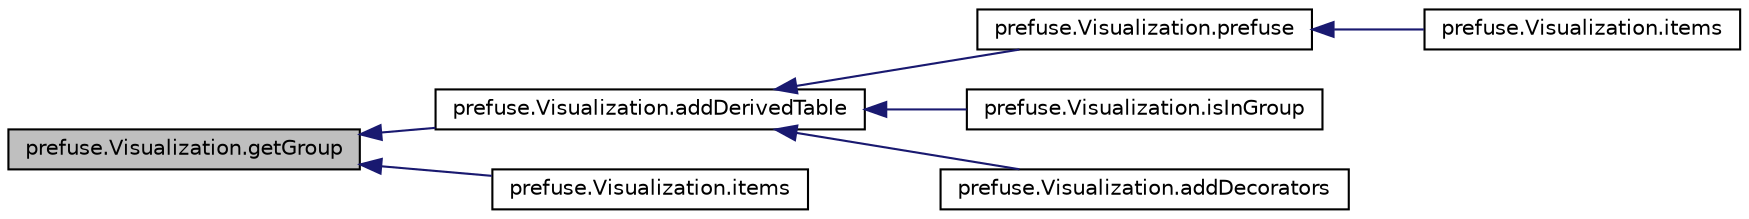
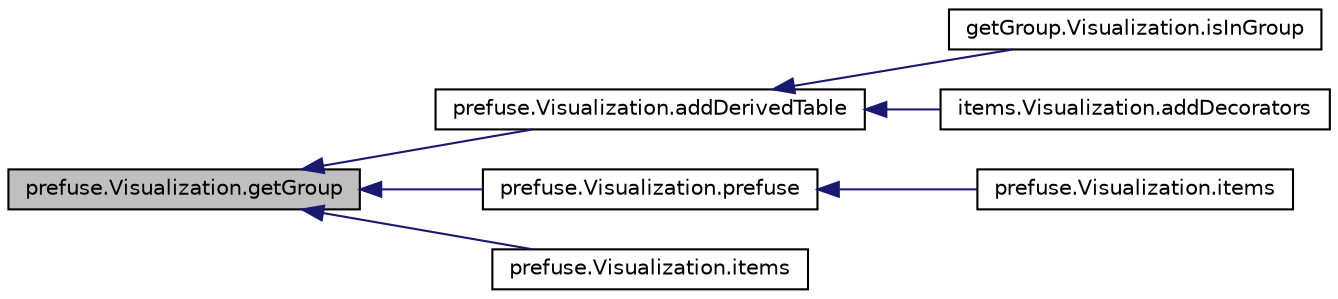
(908, 68) -> (432, 189)
(1145, 109) -> (1135, 29)
(1145, 189) -> (1135, 109)
